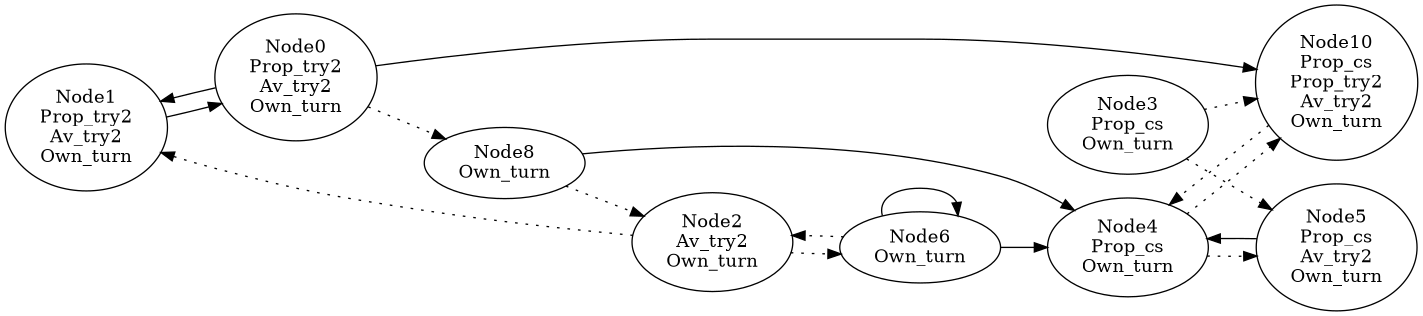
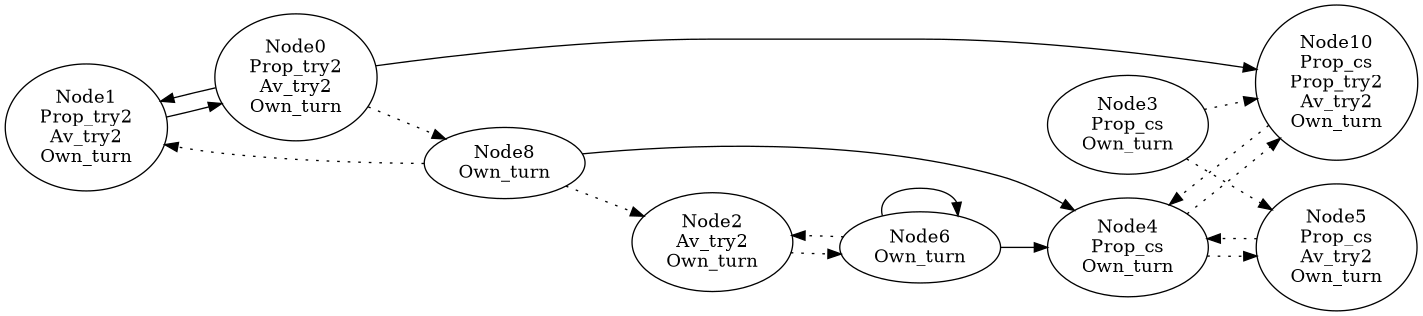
(401, 207) -> (301, 160)
(1239, 238) -> (1239, 238)
